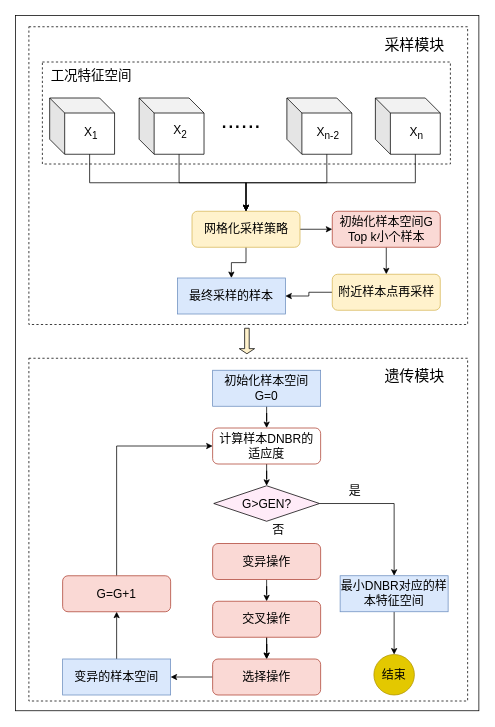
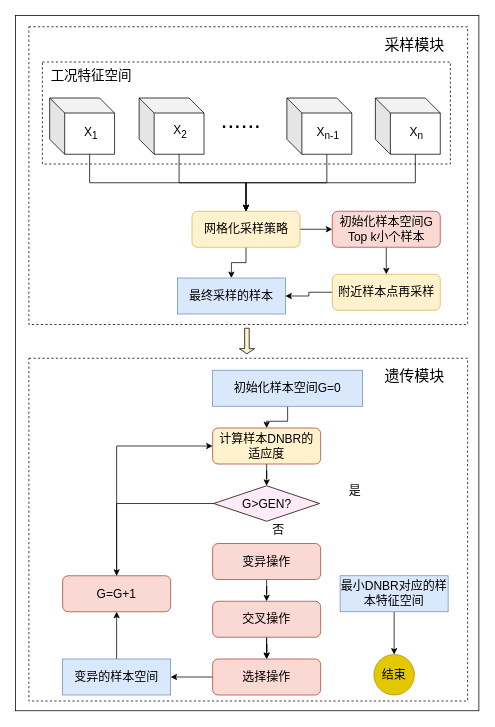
(328, 133) -> (328, 133)
(267, 388) -> (288, 388)
(267, 446) -> (267, 446)
(358, 503) -> (166, 503)
